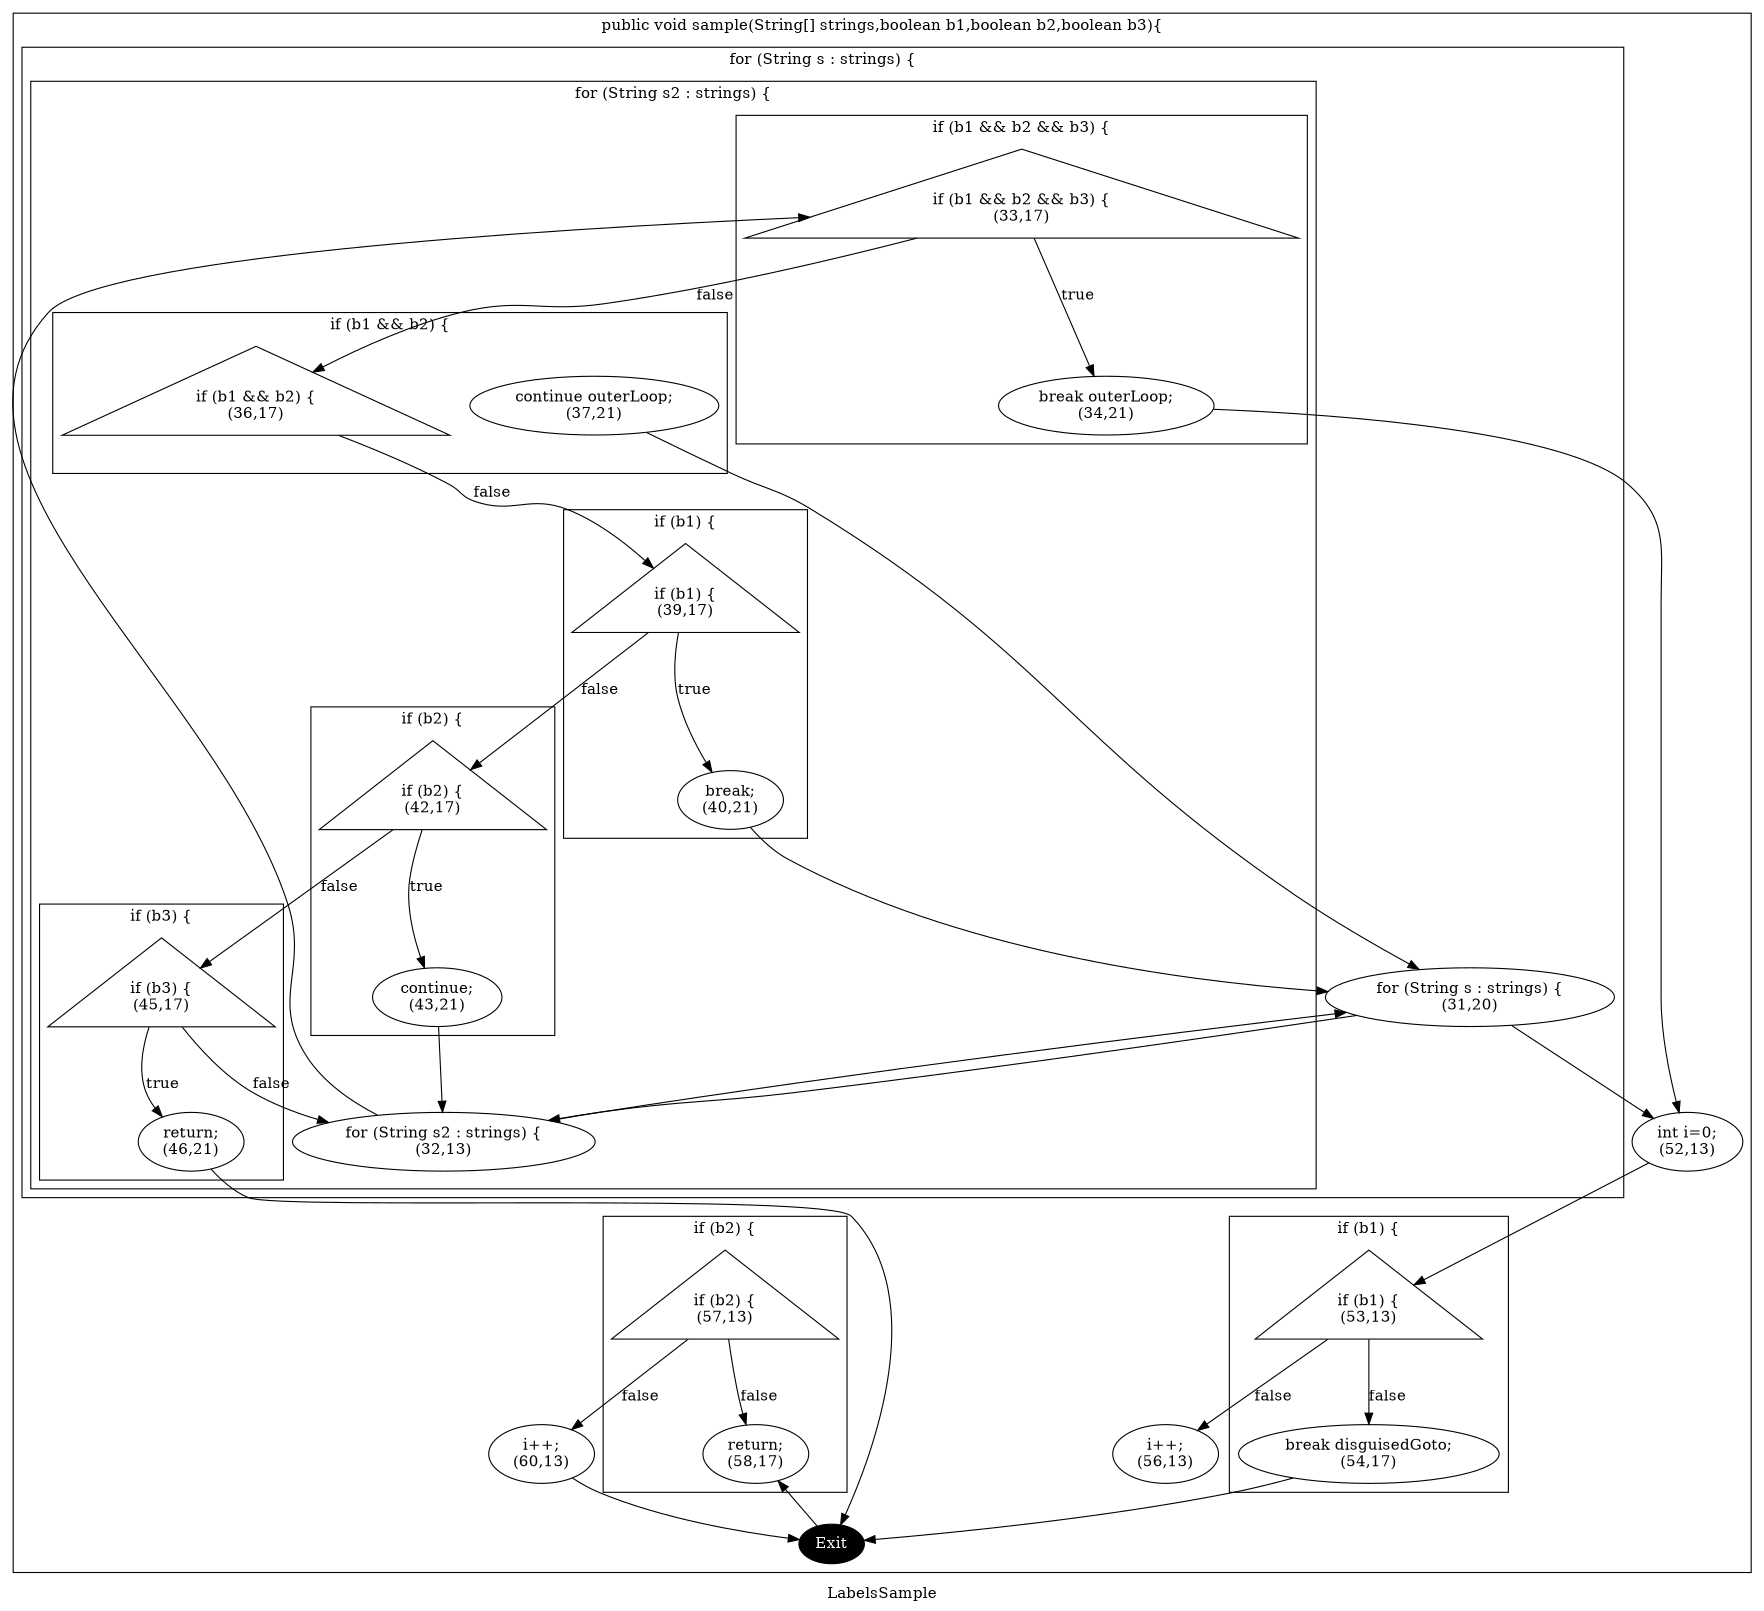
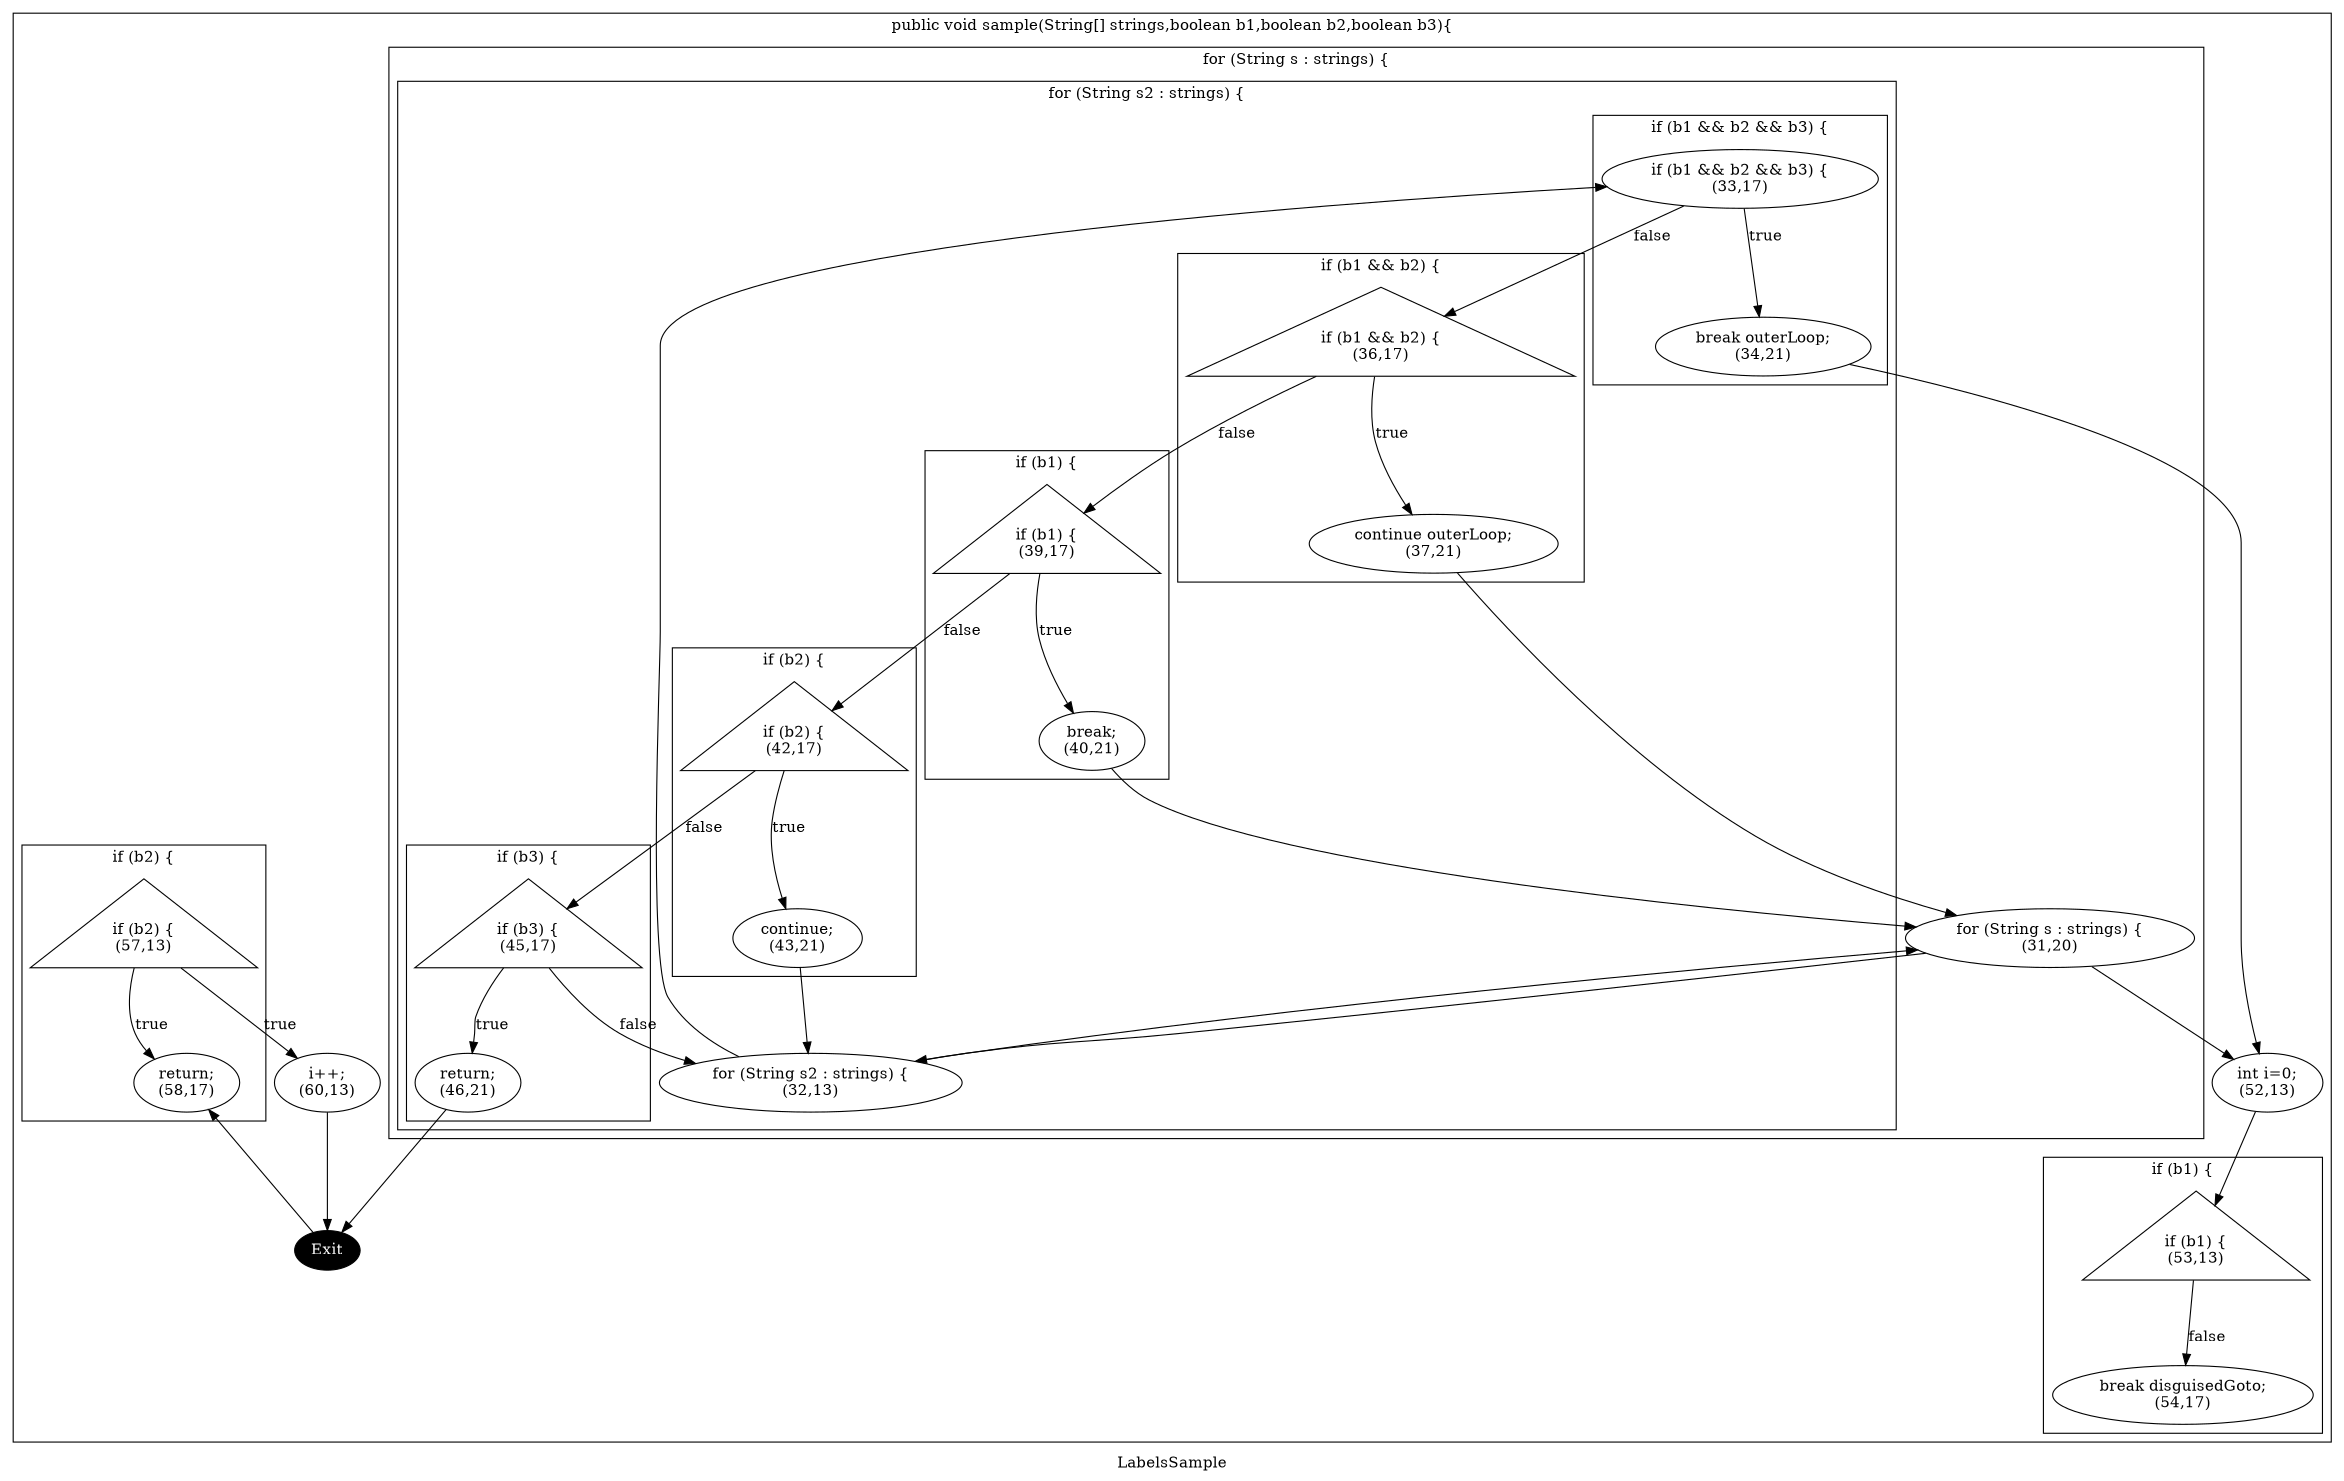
(1022, 209) -> (1740, 179)
none -> (1376, 444)
(640, 1397) -> (281, 1025)
(759, 1397) -> (152, 1025)
(1166, 1454) -> none
(1085, 1517) -> none
